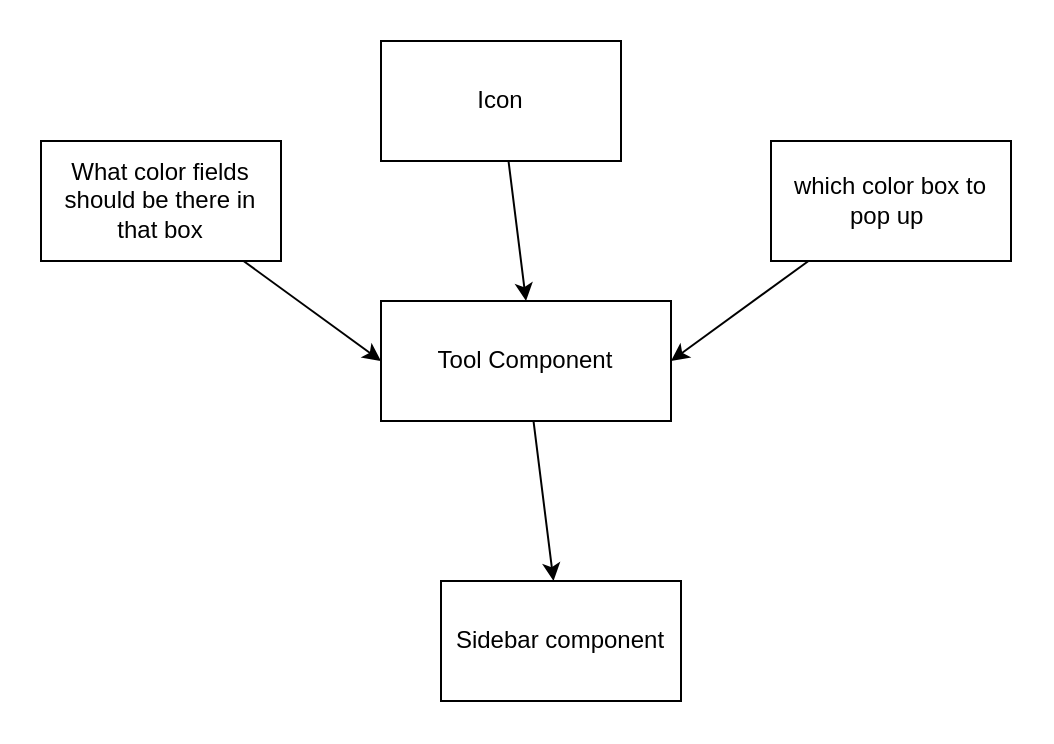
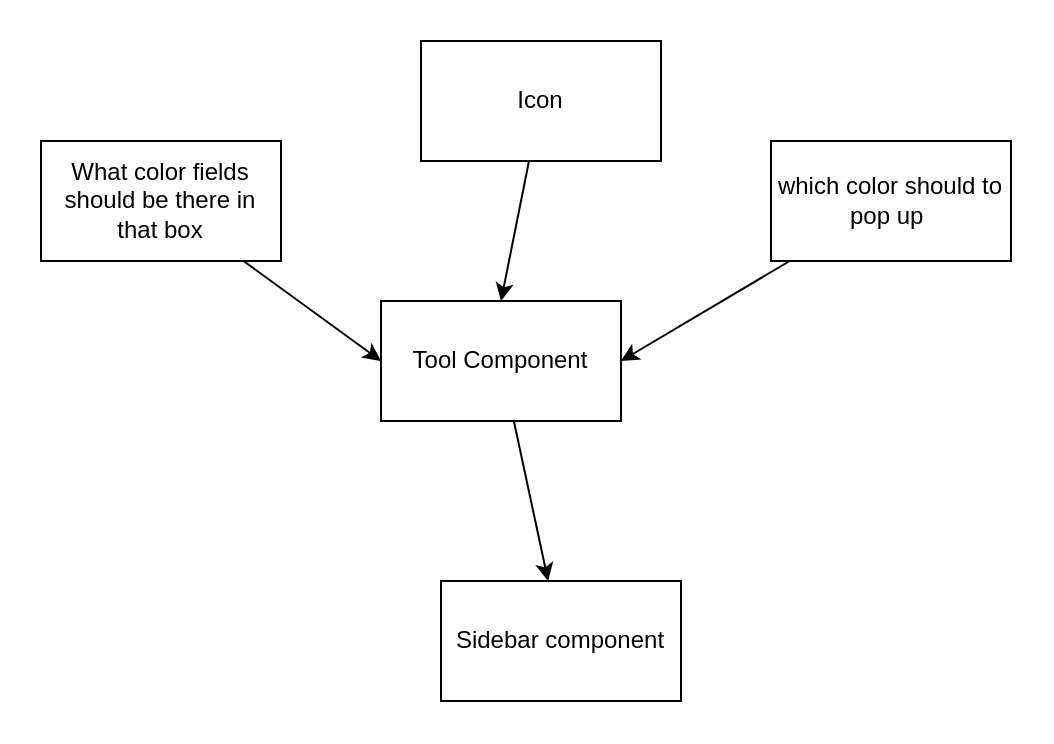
(501, 101) -> (541, 101)
(891, 201) -> (891, 201)
(526, 361) -> (501, 361)
